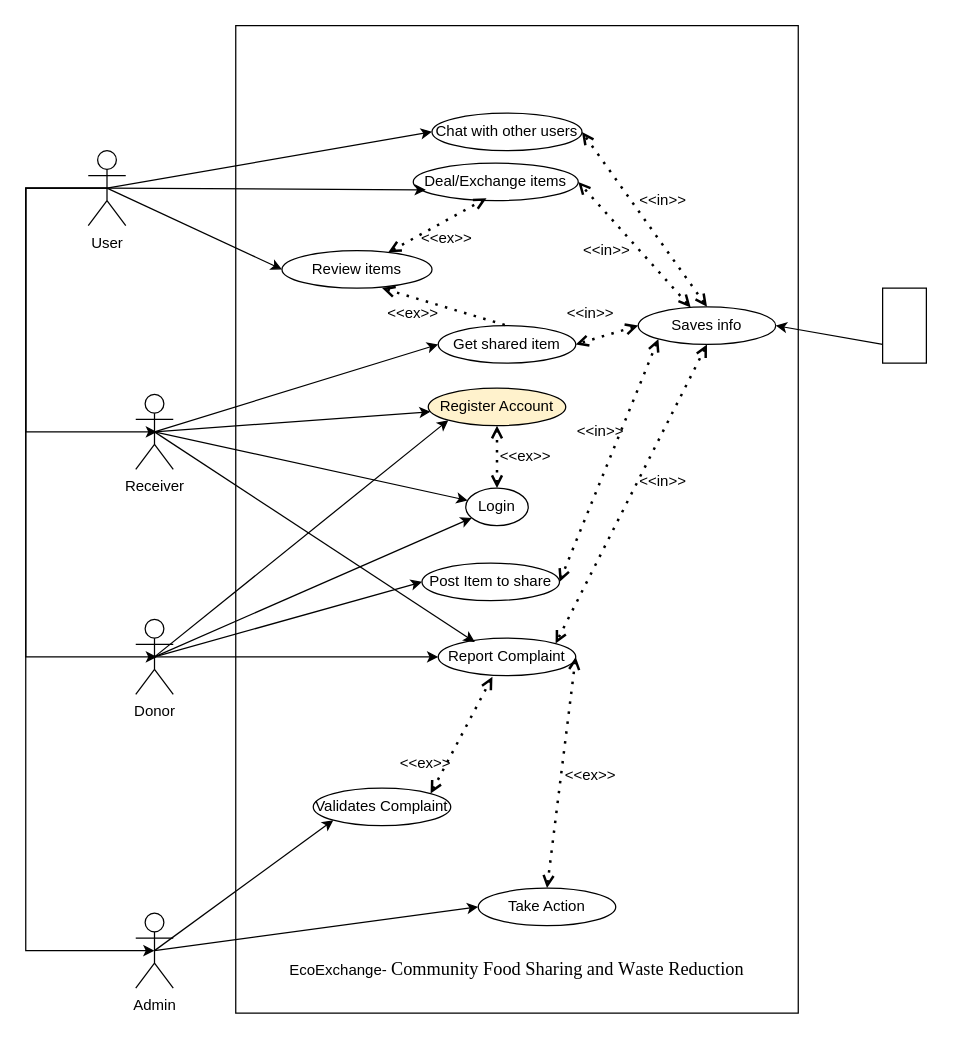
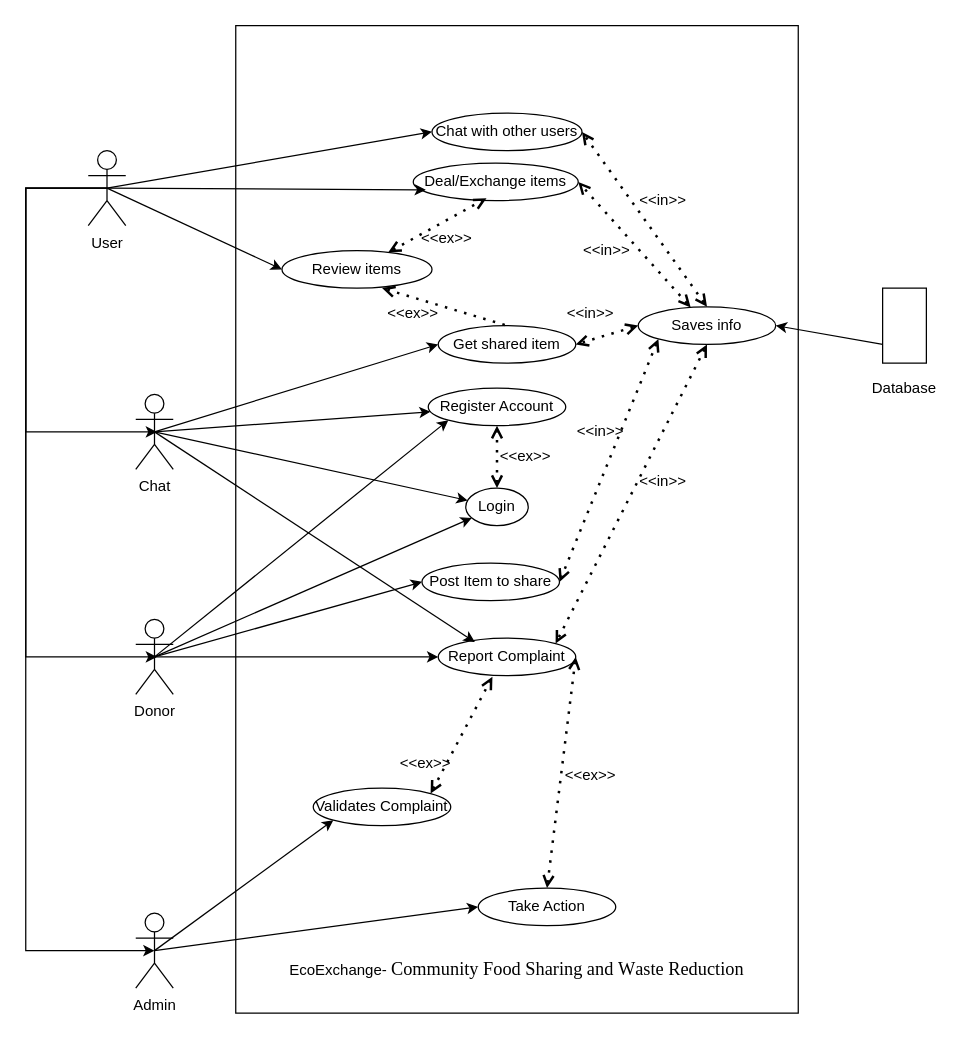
none -> (904, 388)
(497, 407) -> (497, 407)
(155, 487) -> (155, 487)
